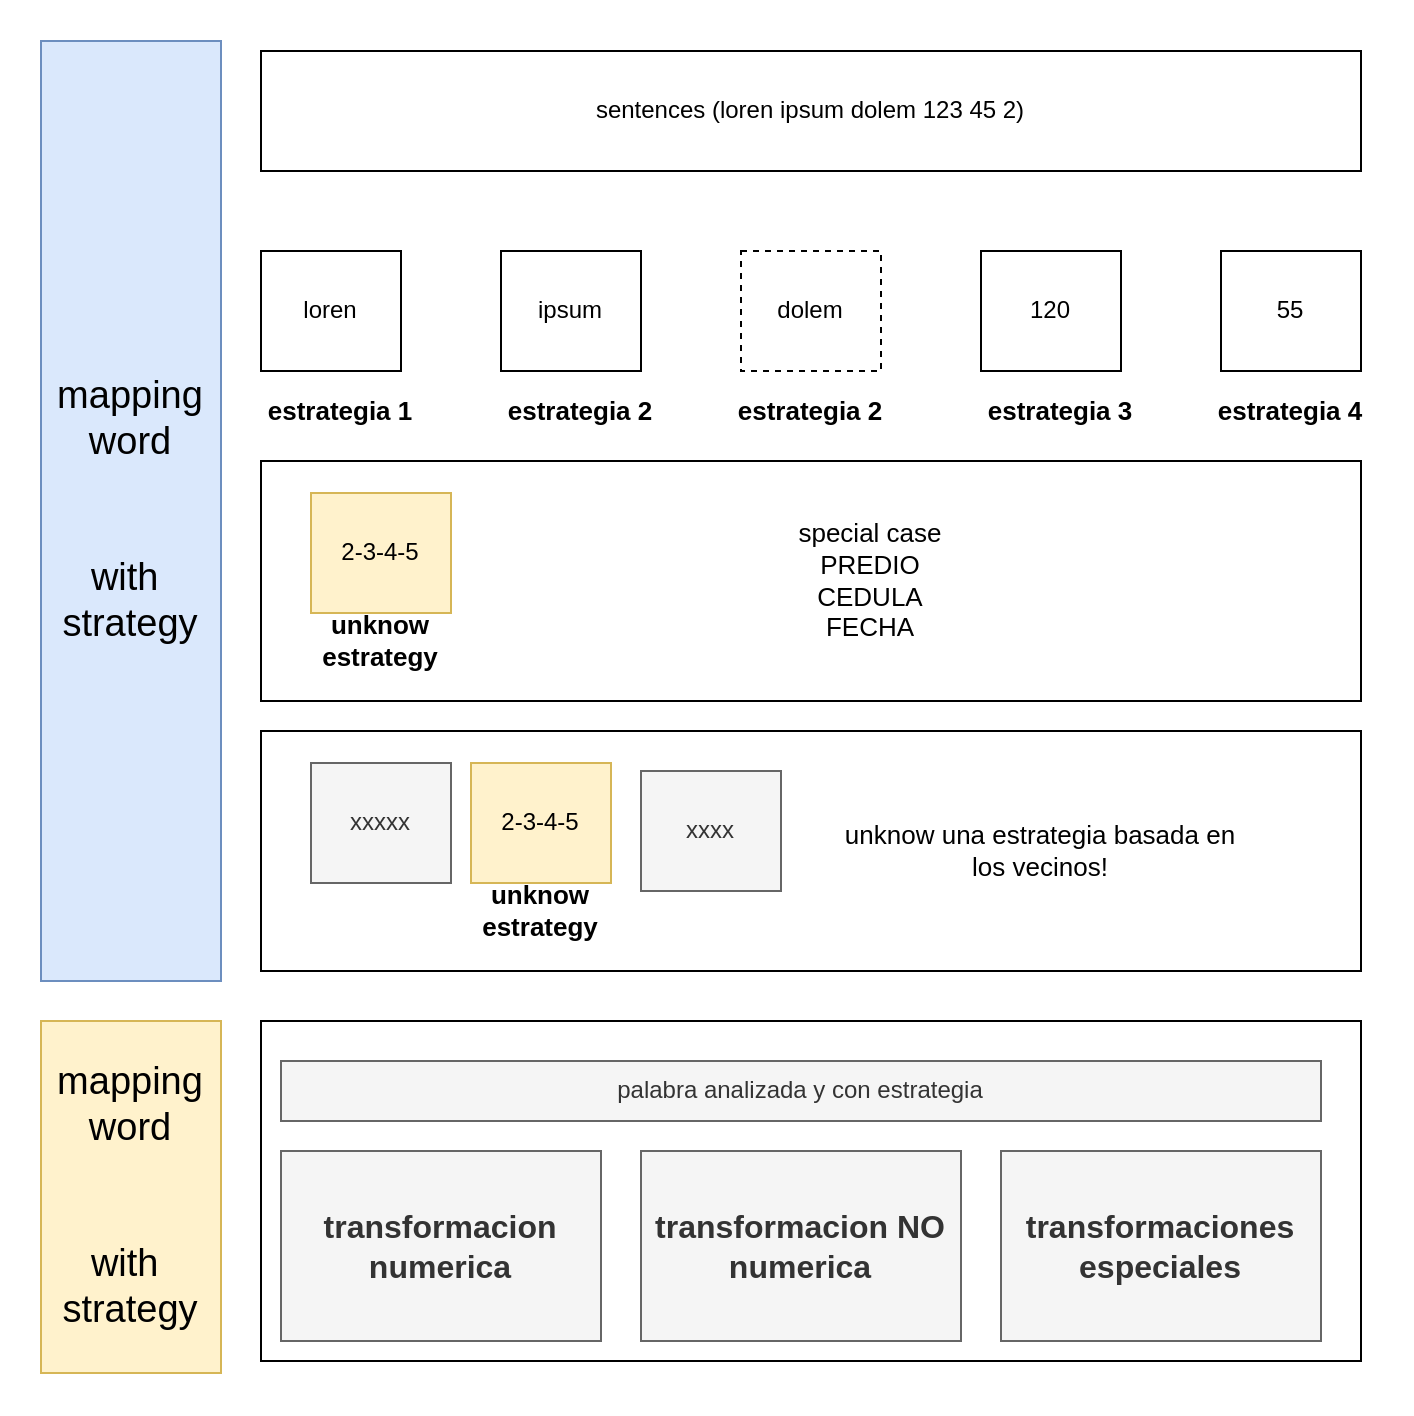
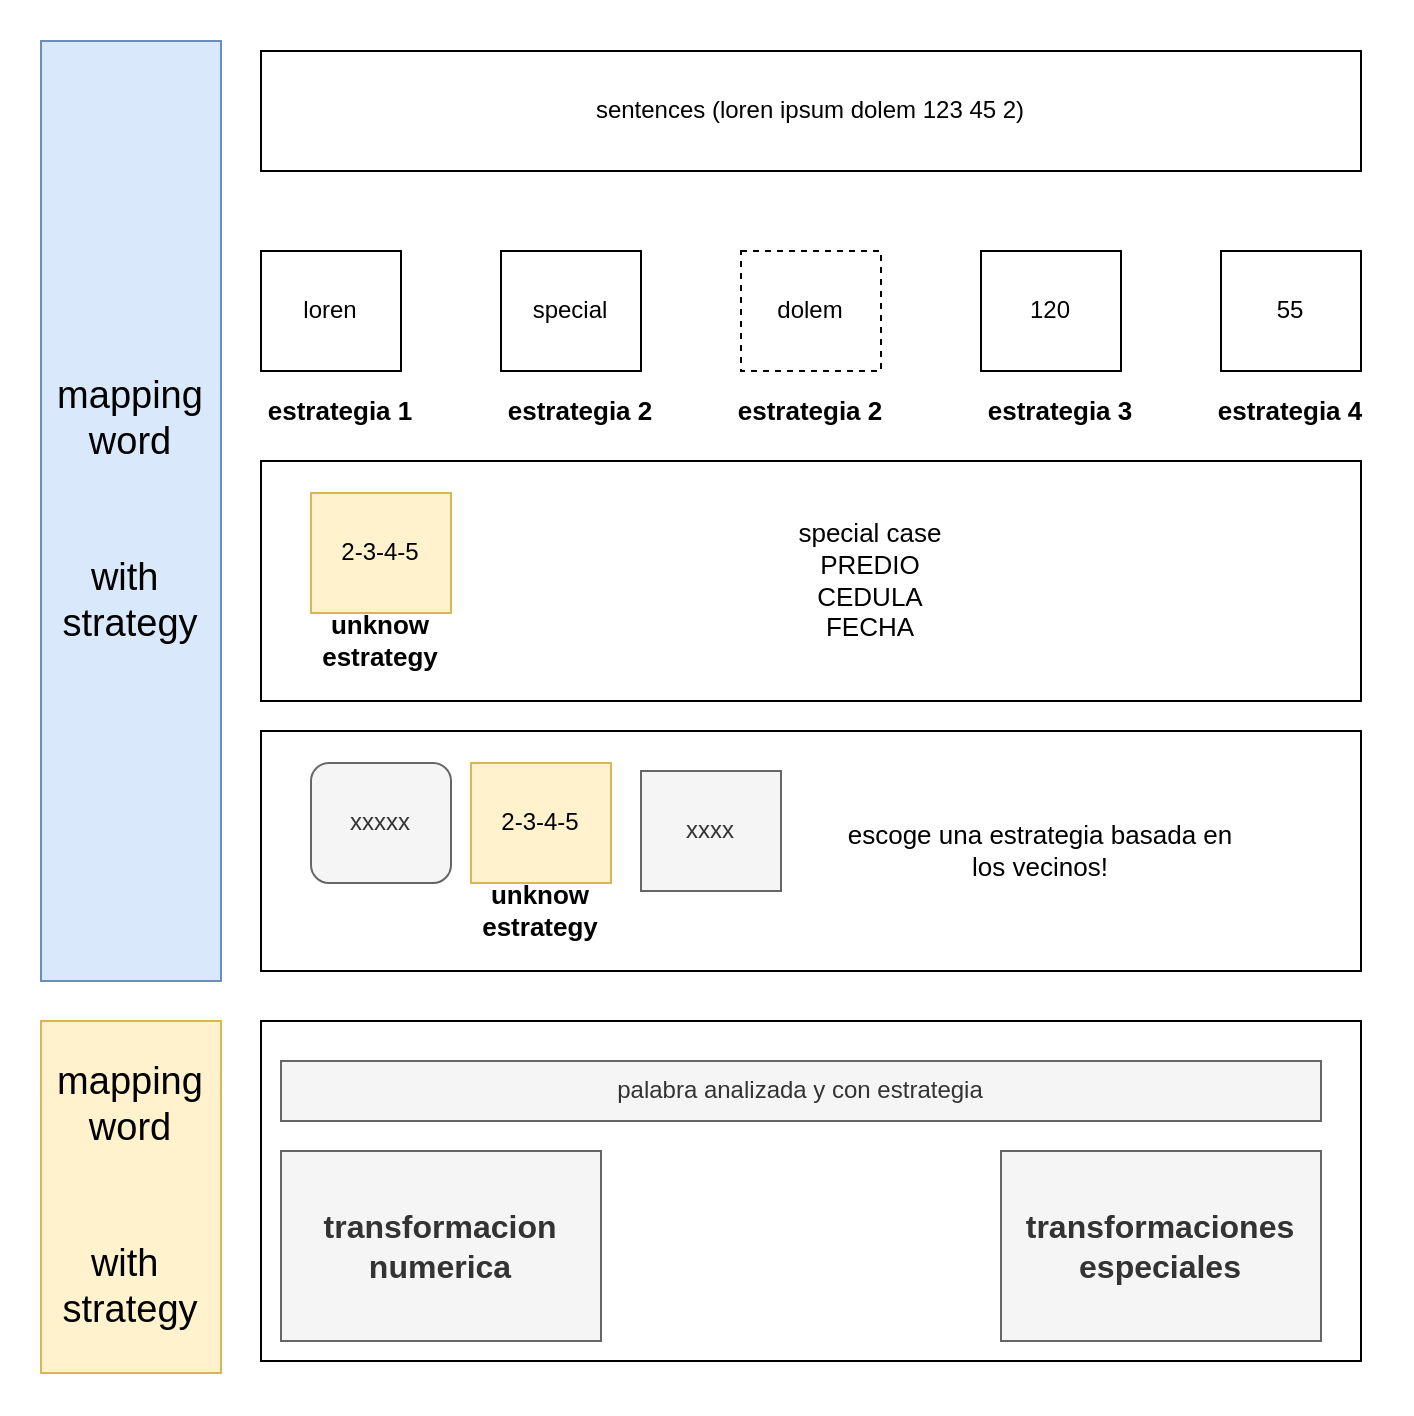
(571, 311) -> (571, 311)
(381, 823) -> (381, 823)
(1041, 851) -> (1041, 851)
(801, 1246) -> none
